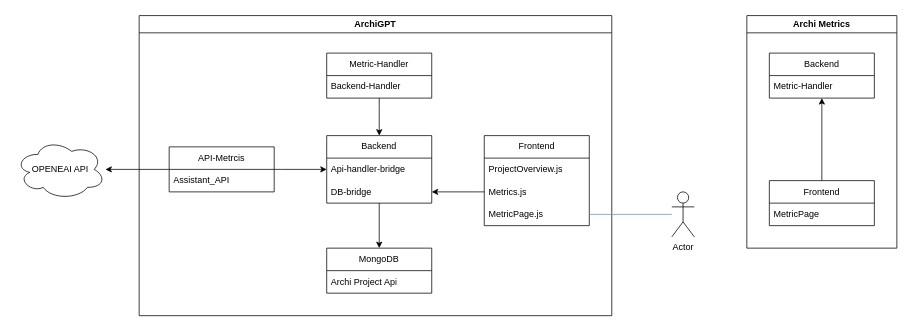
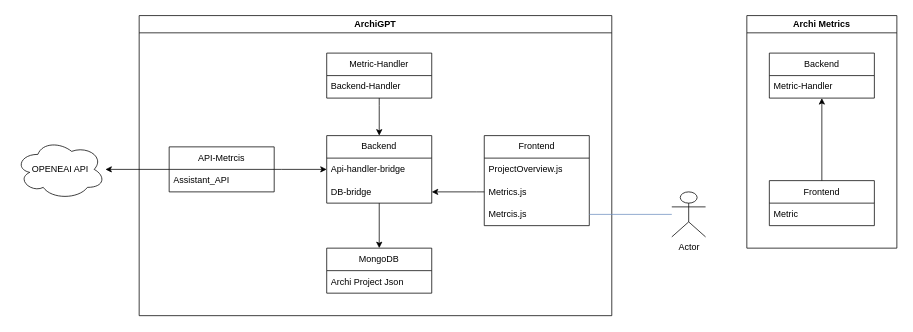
(519, 214) -> (511, 214)
(683, 214) -> (689, 214)
(798, 214) -> (788, 214)
(369, 282) -> (373, 282)
